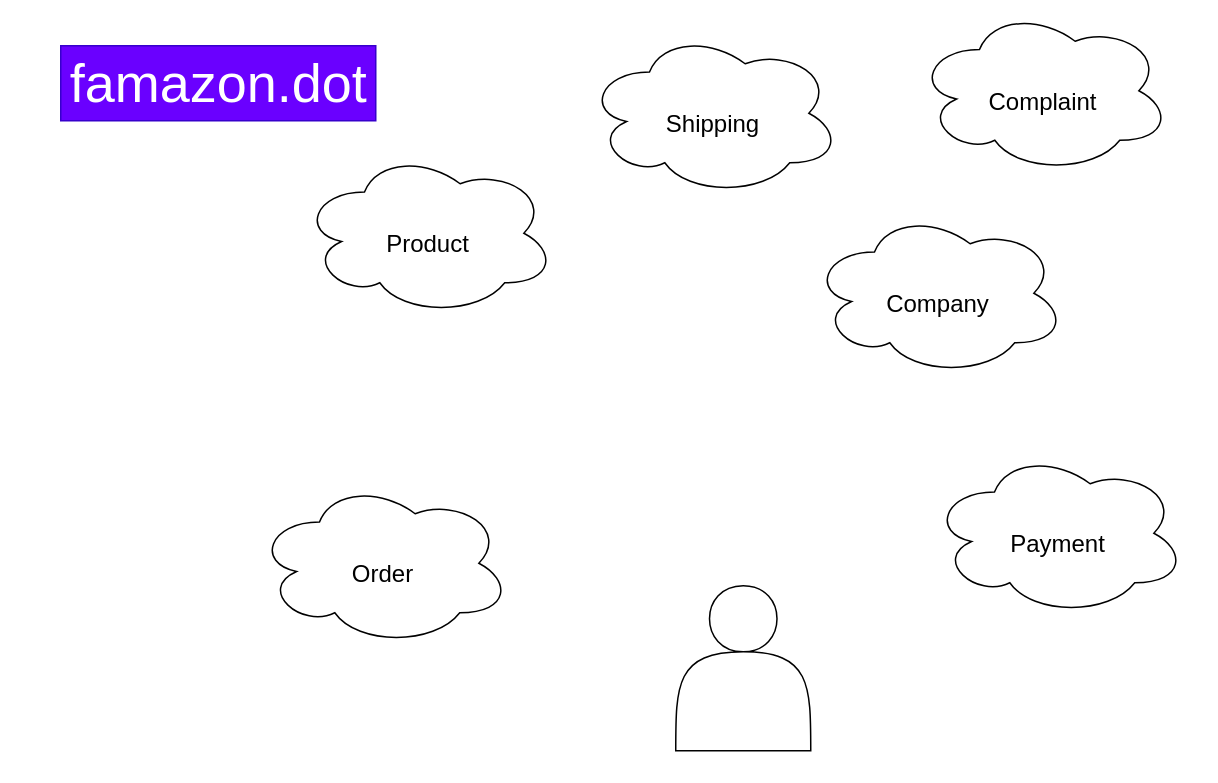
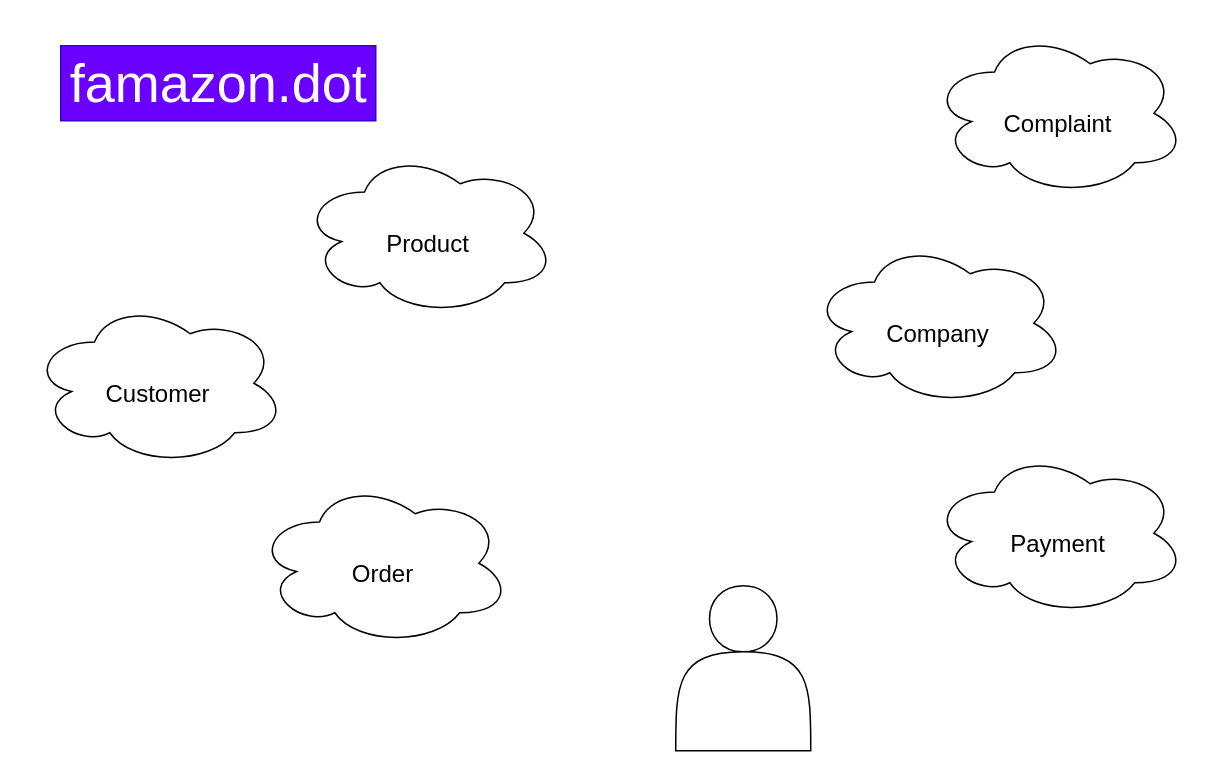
(1043, 91) -> (1058, 113)
(713, 113) -> none
(938, 293) -> (938, 323)
none -> (158, 383)
